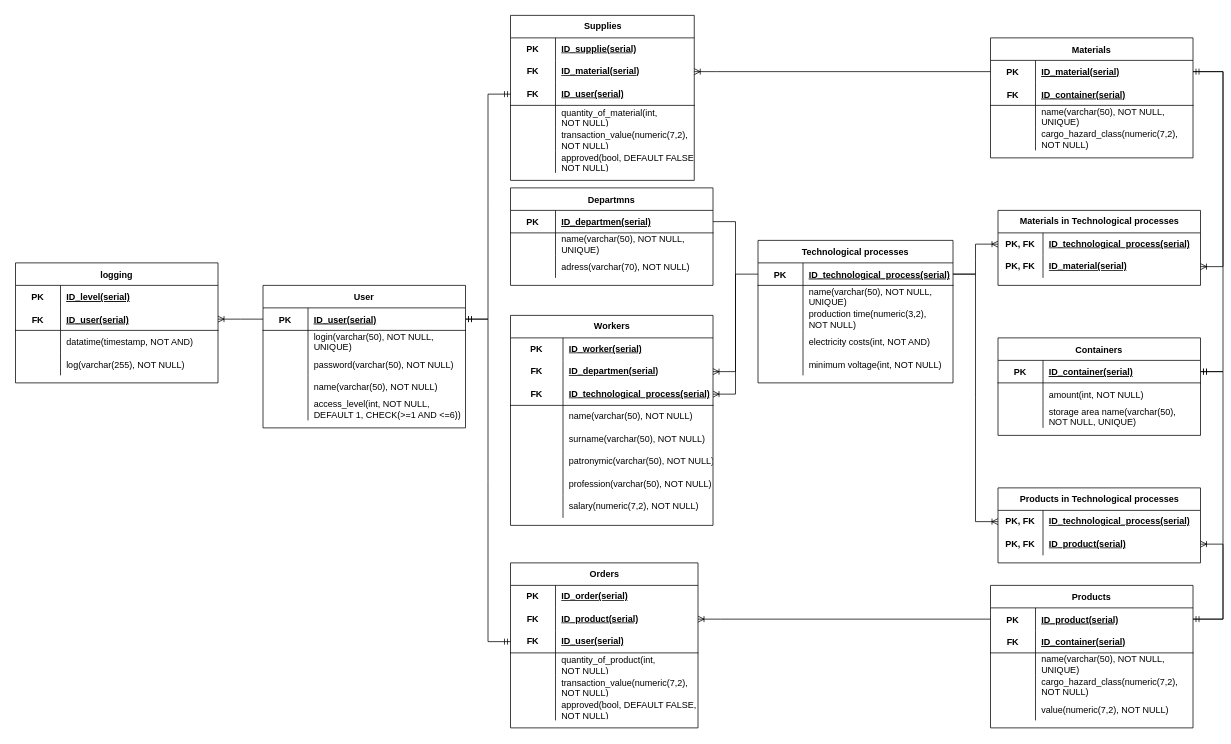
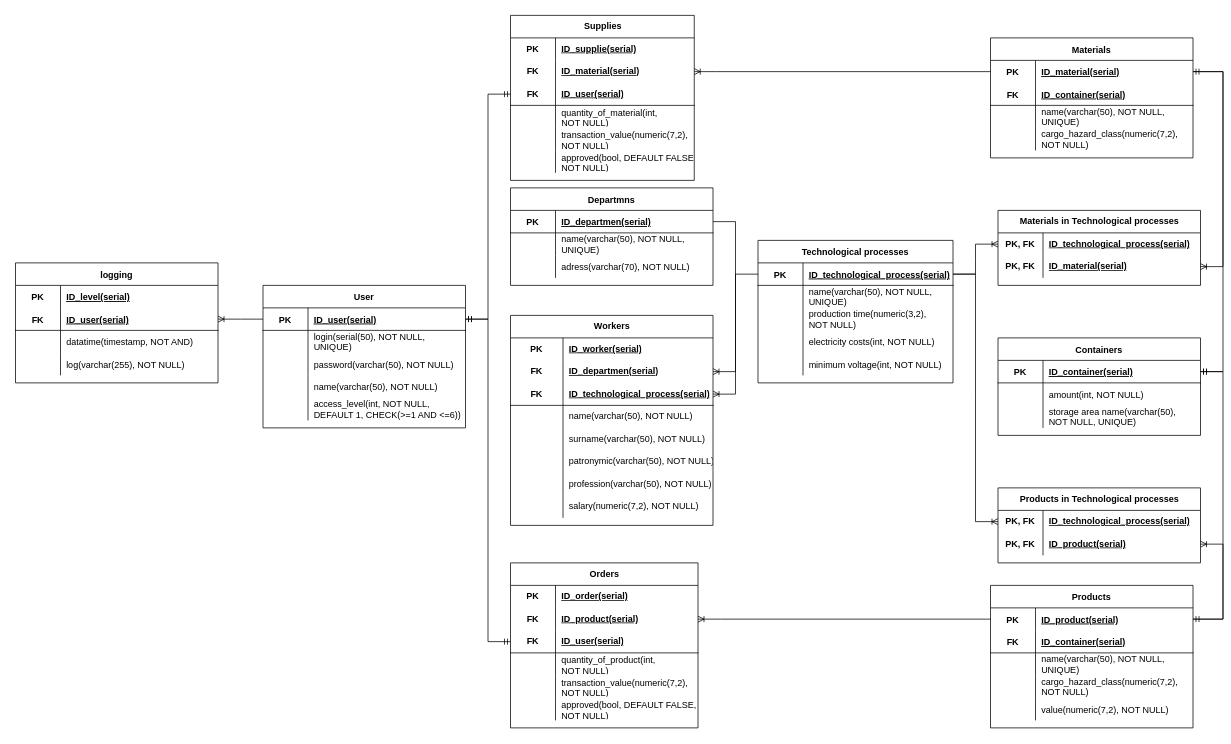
(377, 337) -> (372, 337)
(877, 342) -> (880, 342)
